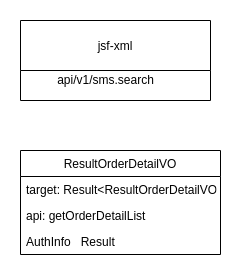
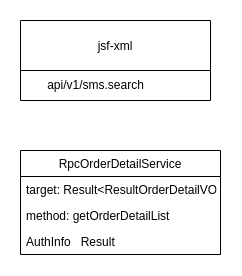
(106, 81) -> (96, 86)
(120, 164) -> (120, 164)
(94, 216) -> (106, 216)
